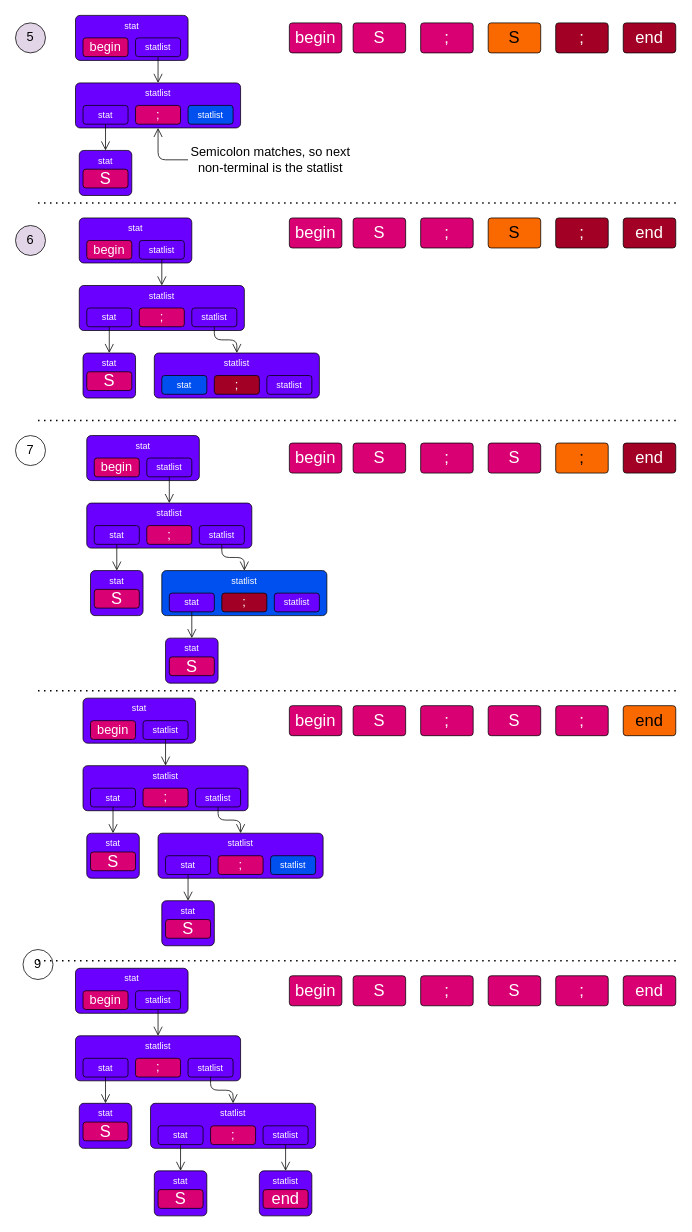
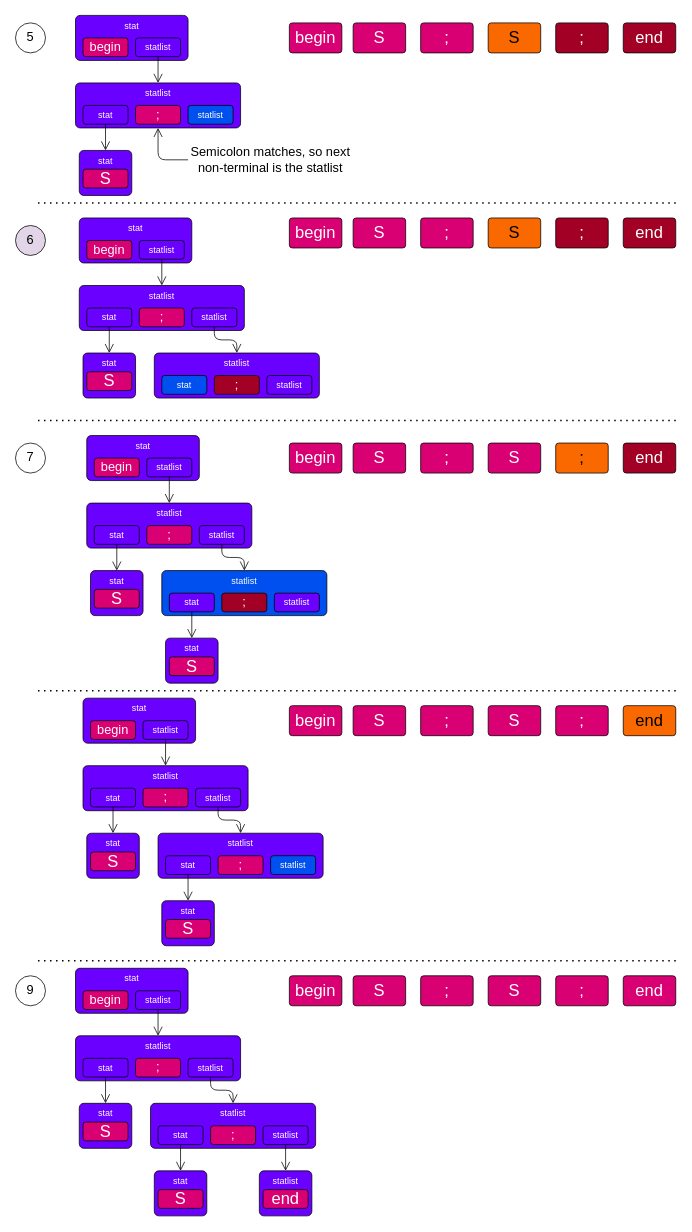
(30, 38) -> (30, 38)
(30, 450) -> (30, 458)
(38, 964) -> (30, 990)
